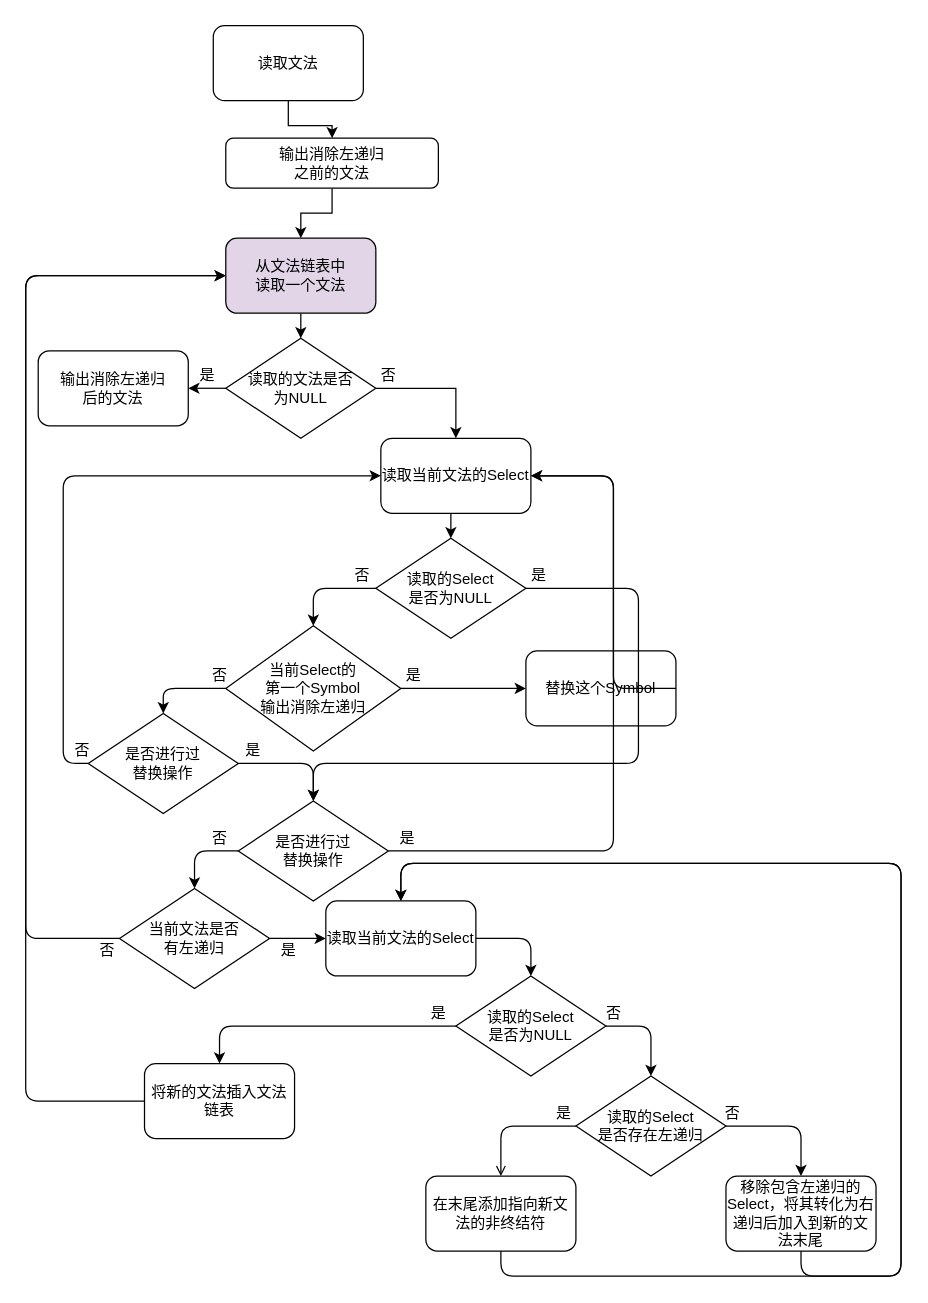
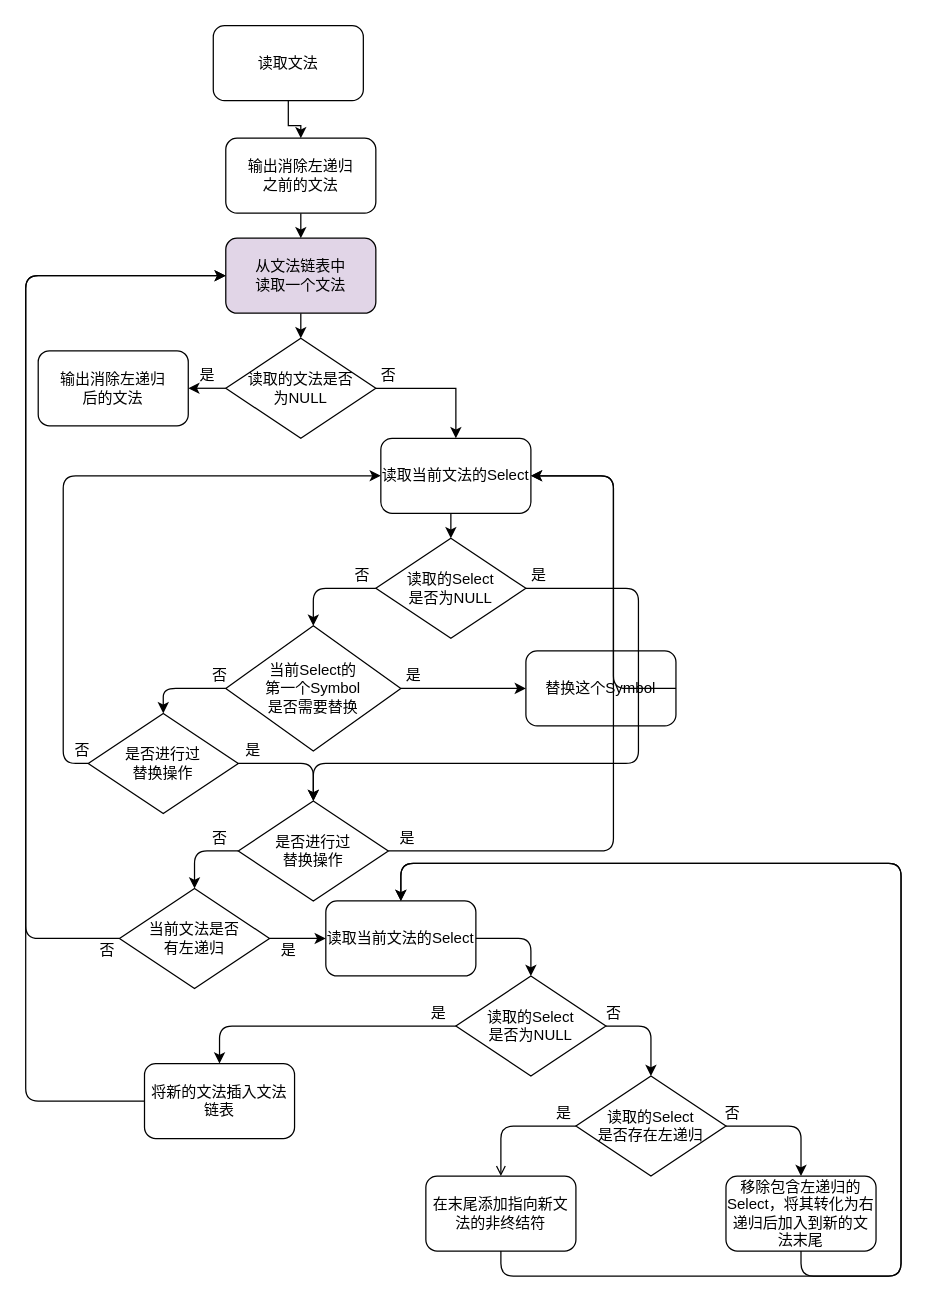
(332, 163) -> (301, 176)
(313, 688) -> (313, 688)
